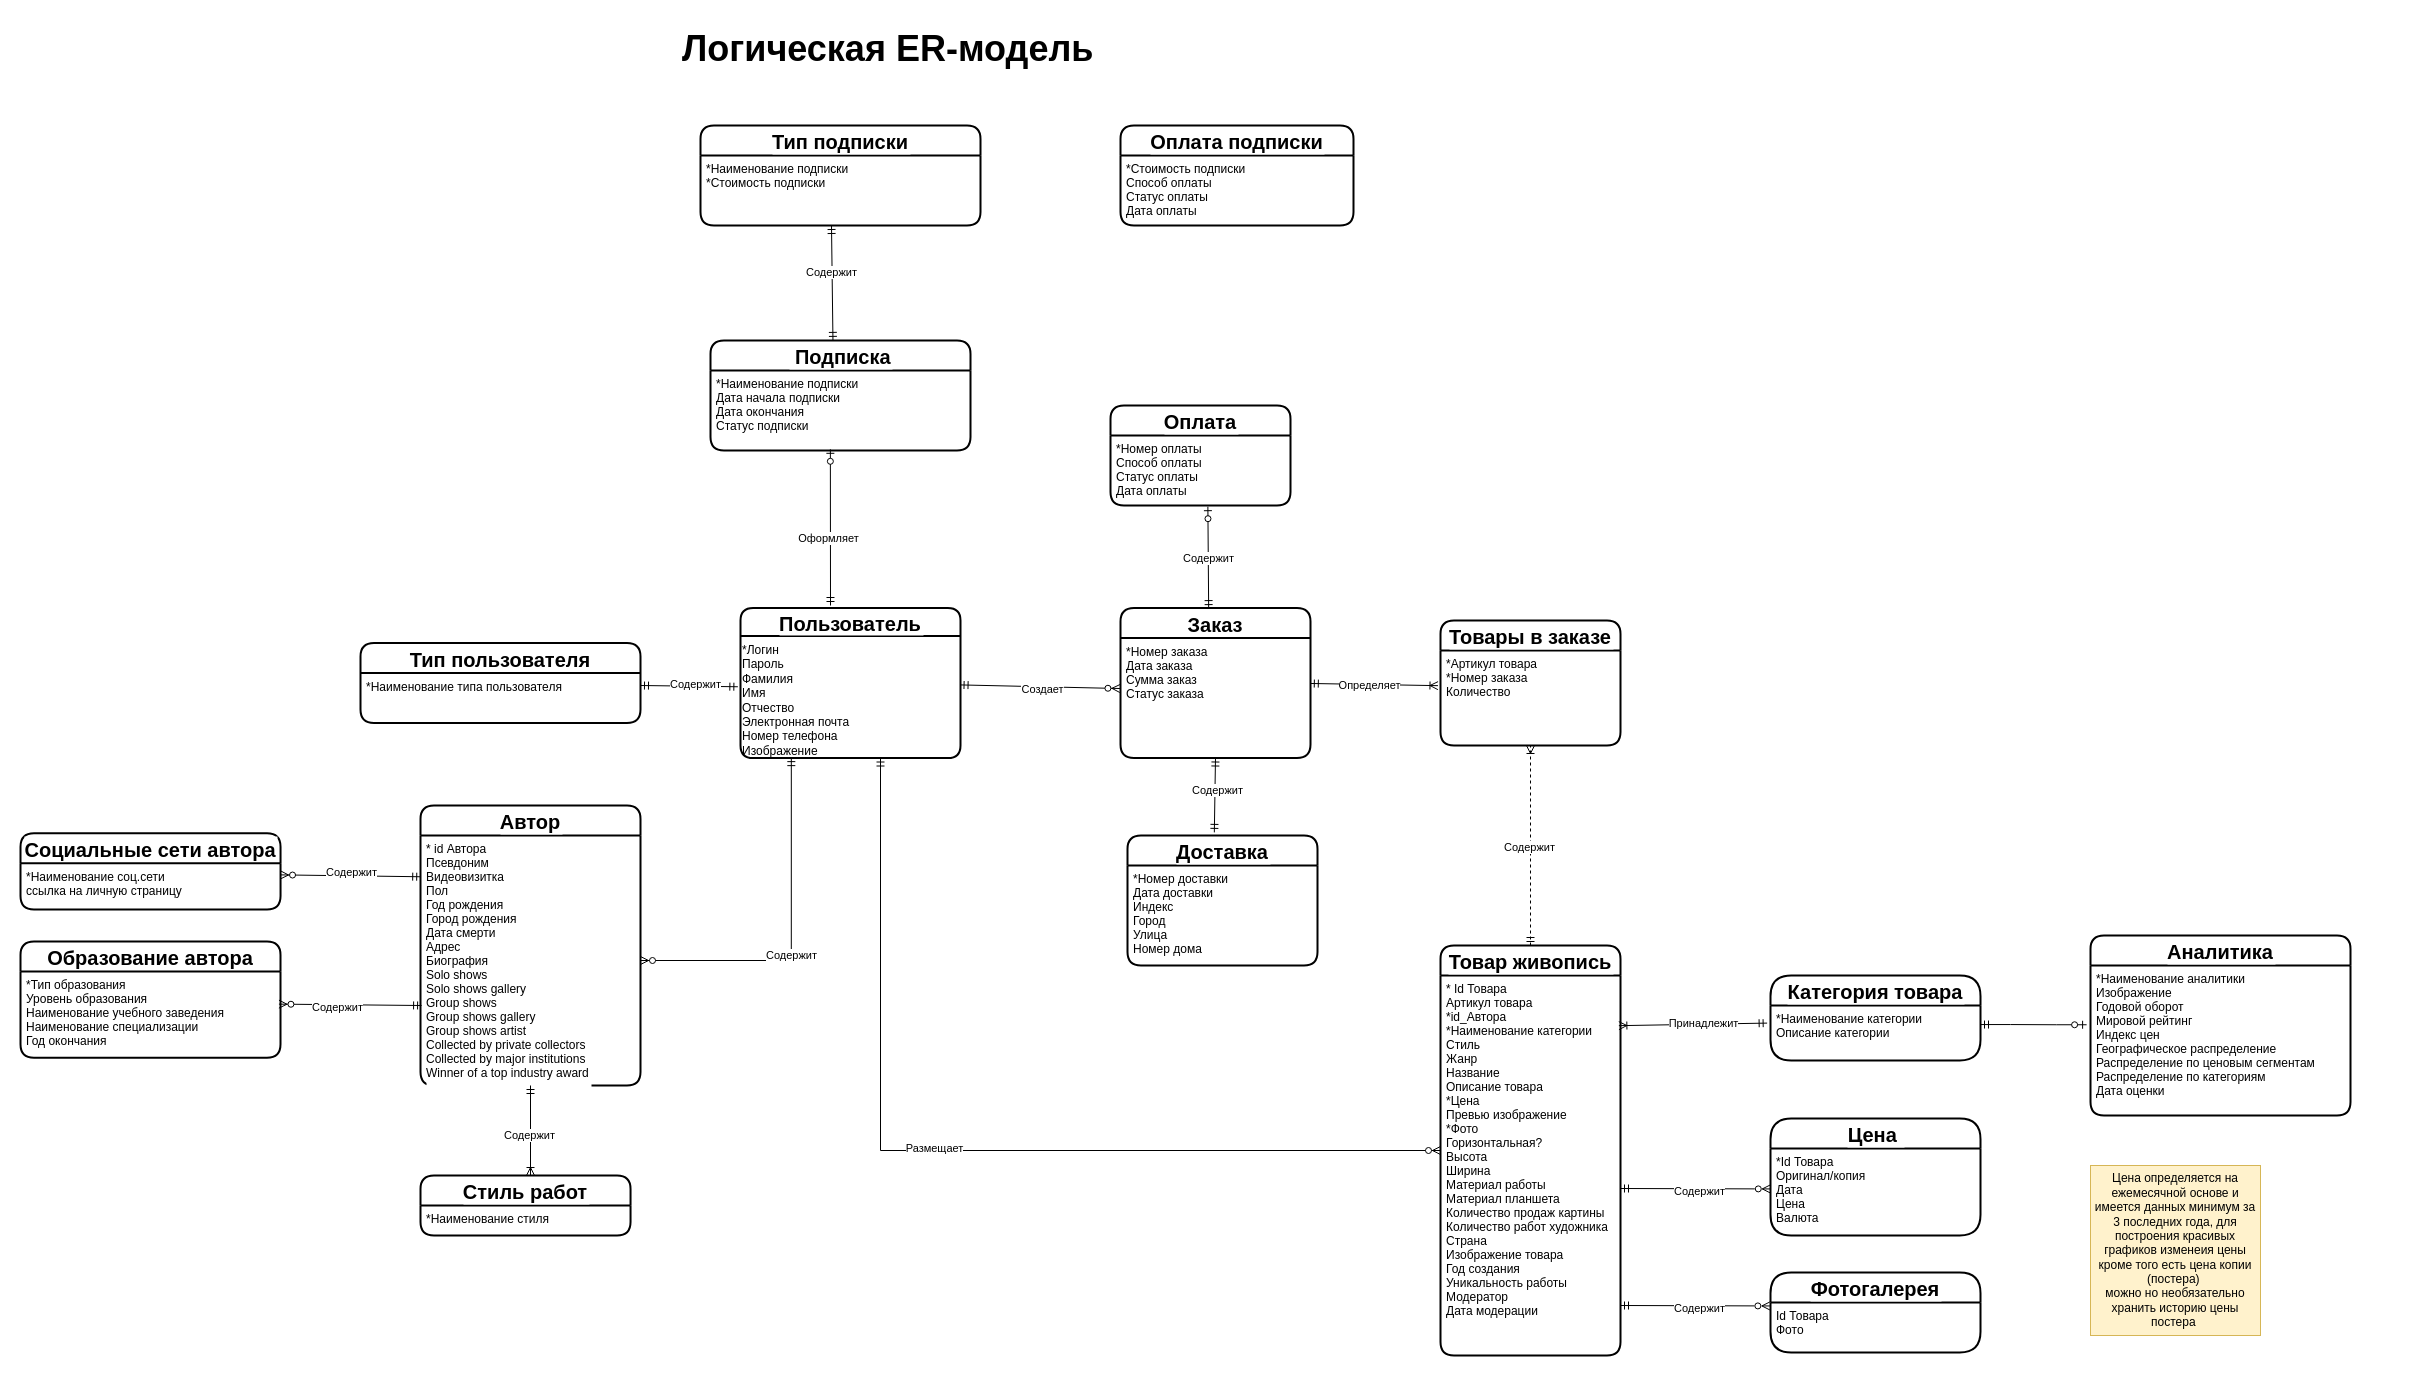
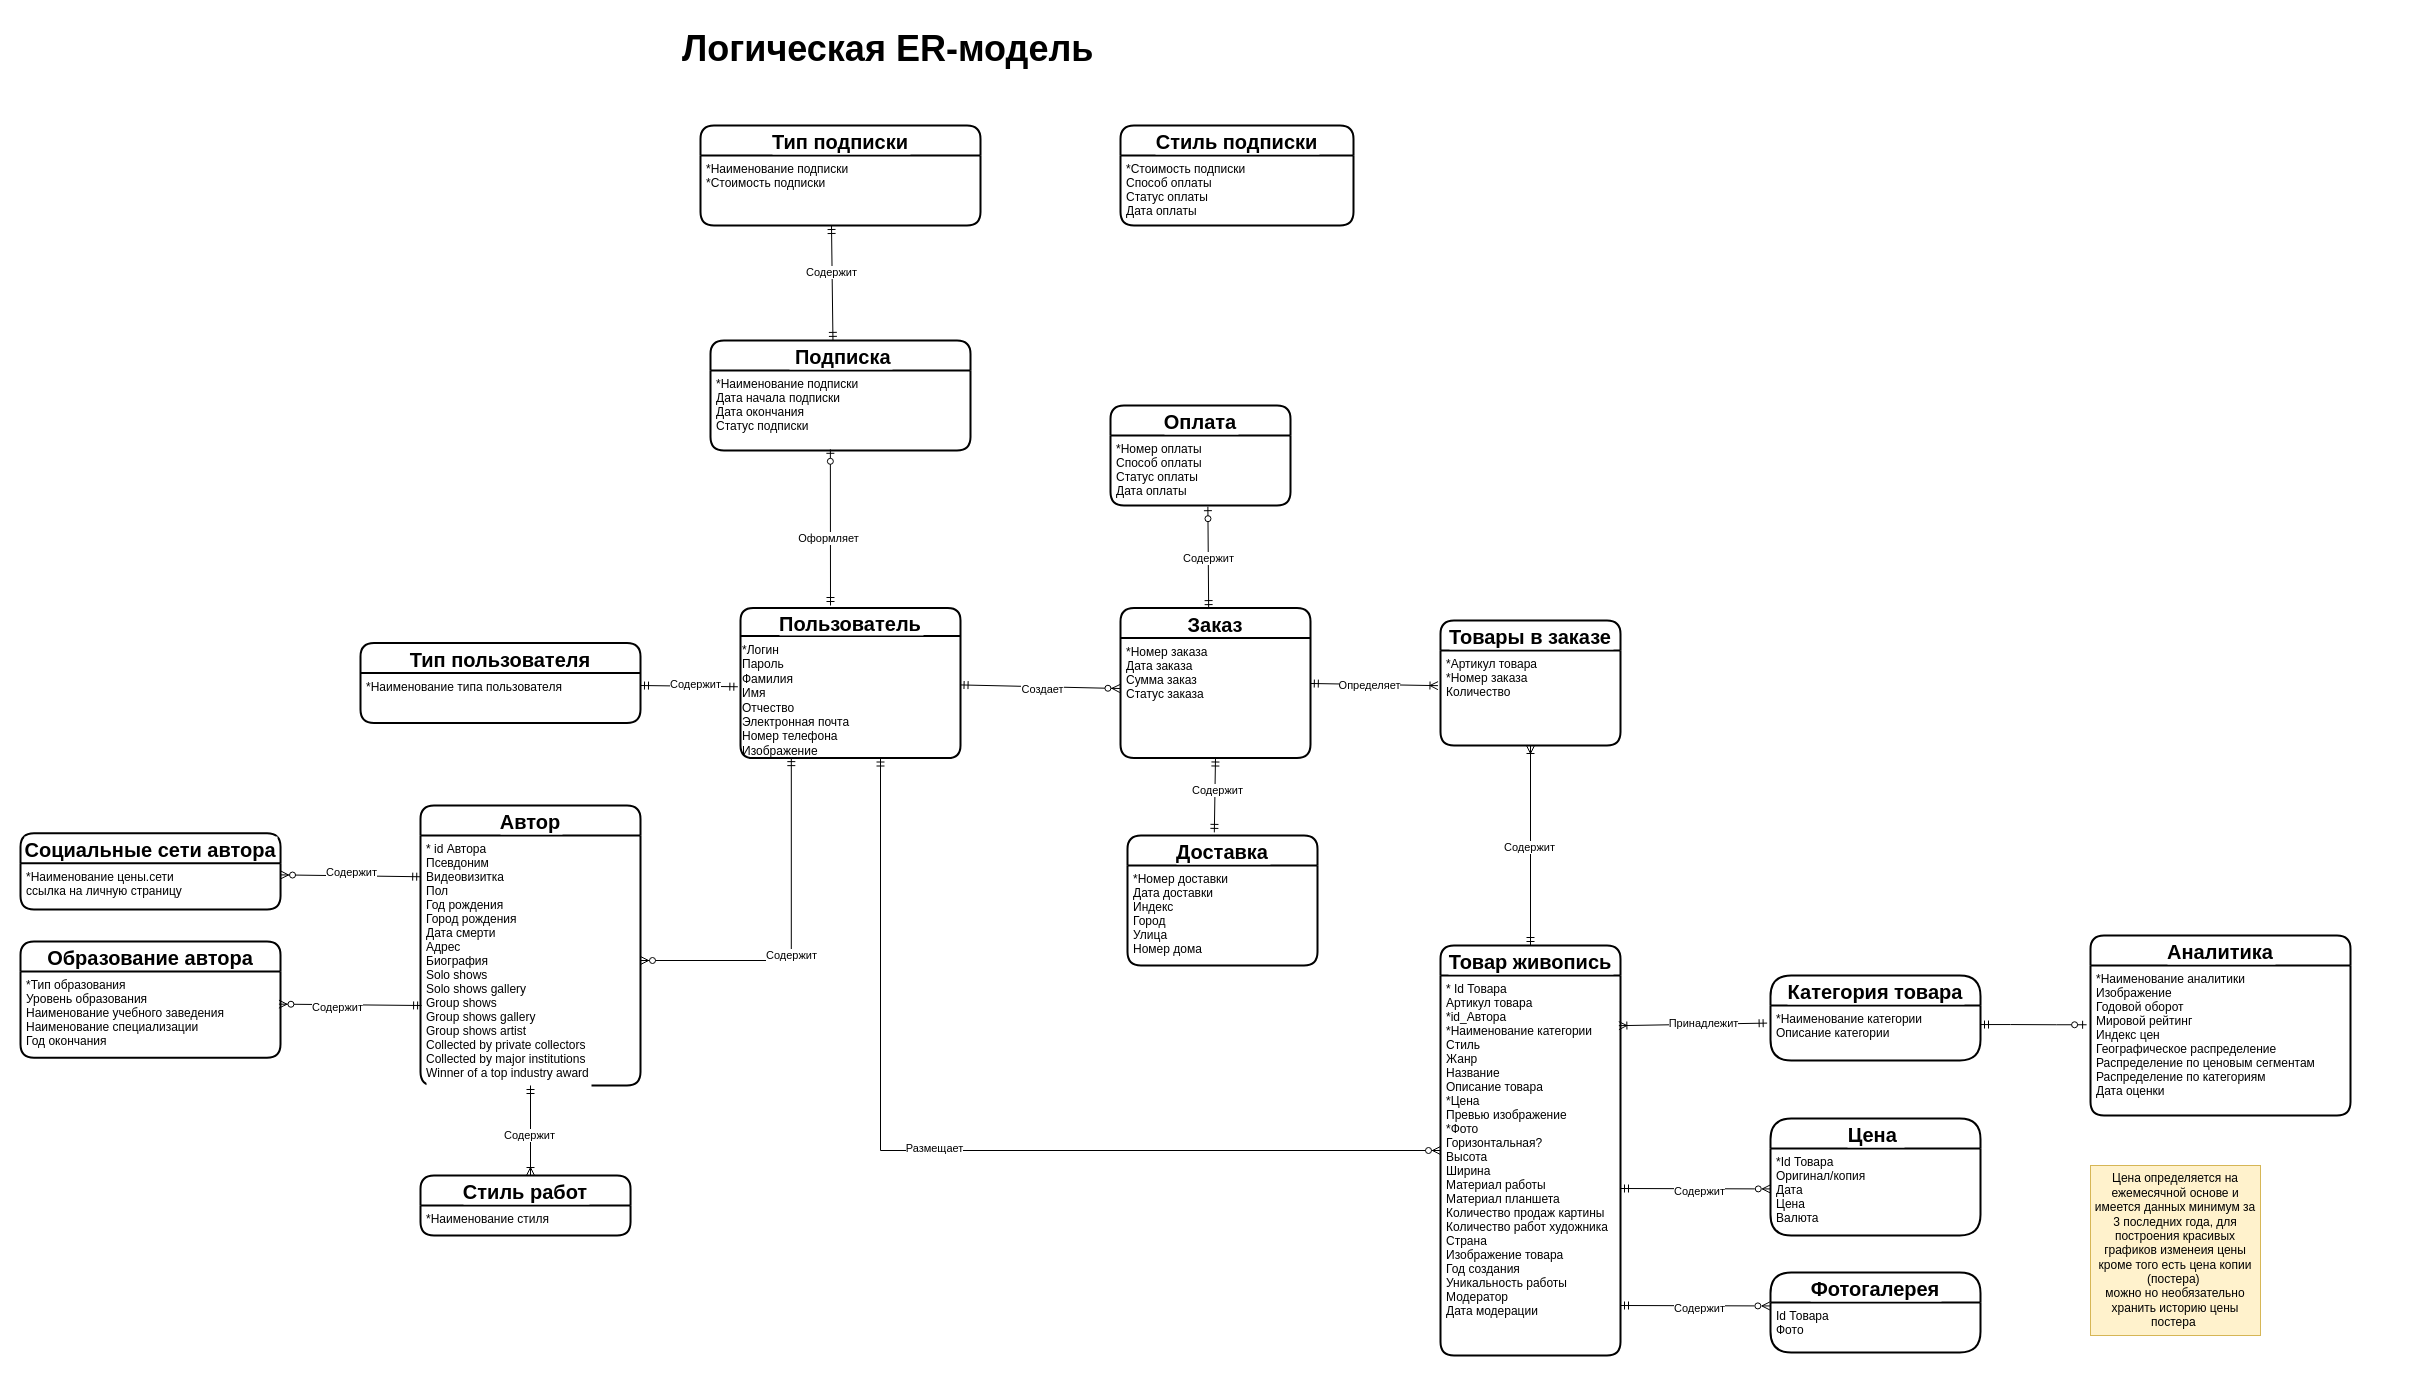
(1237, 142) -> (1237, 142)
(1531, 796) -> (1531, 796)
(97, 877) -> (100, 877)
